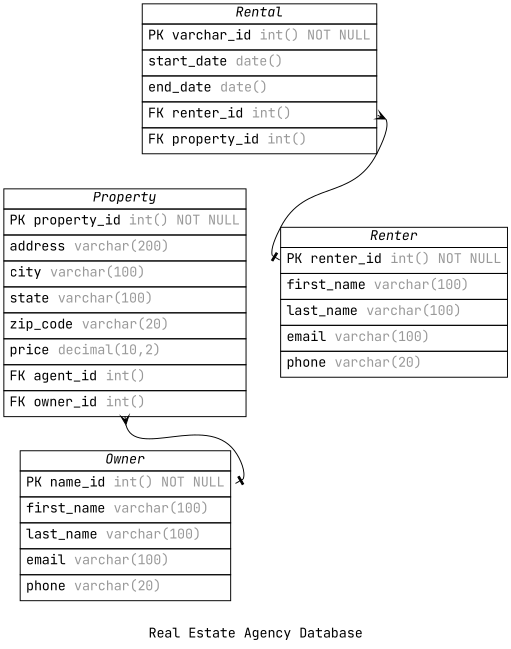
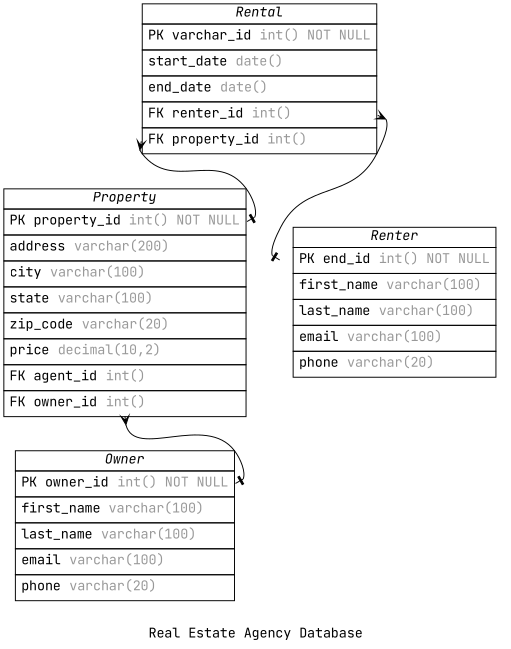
none -> (208, 170)
(338, 259) -> (339, 259)
(70, 482) -> (69, 482)
